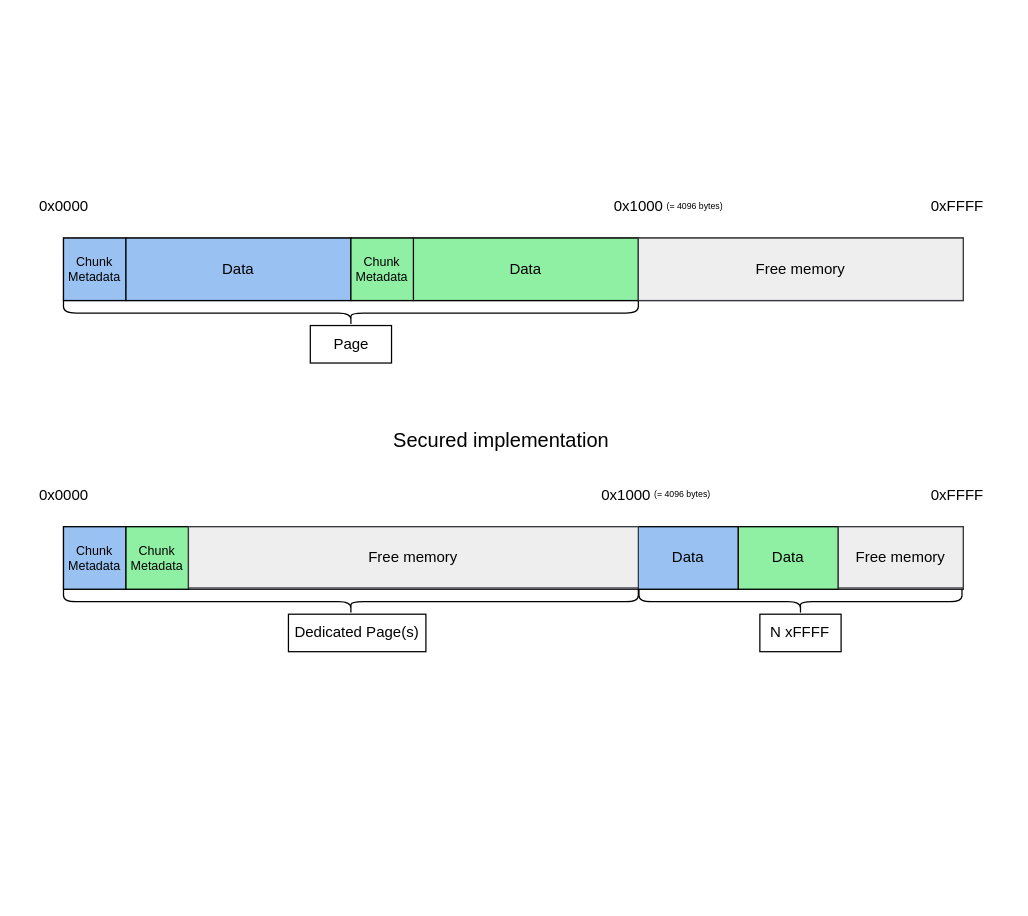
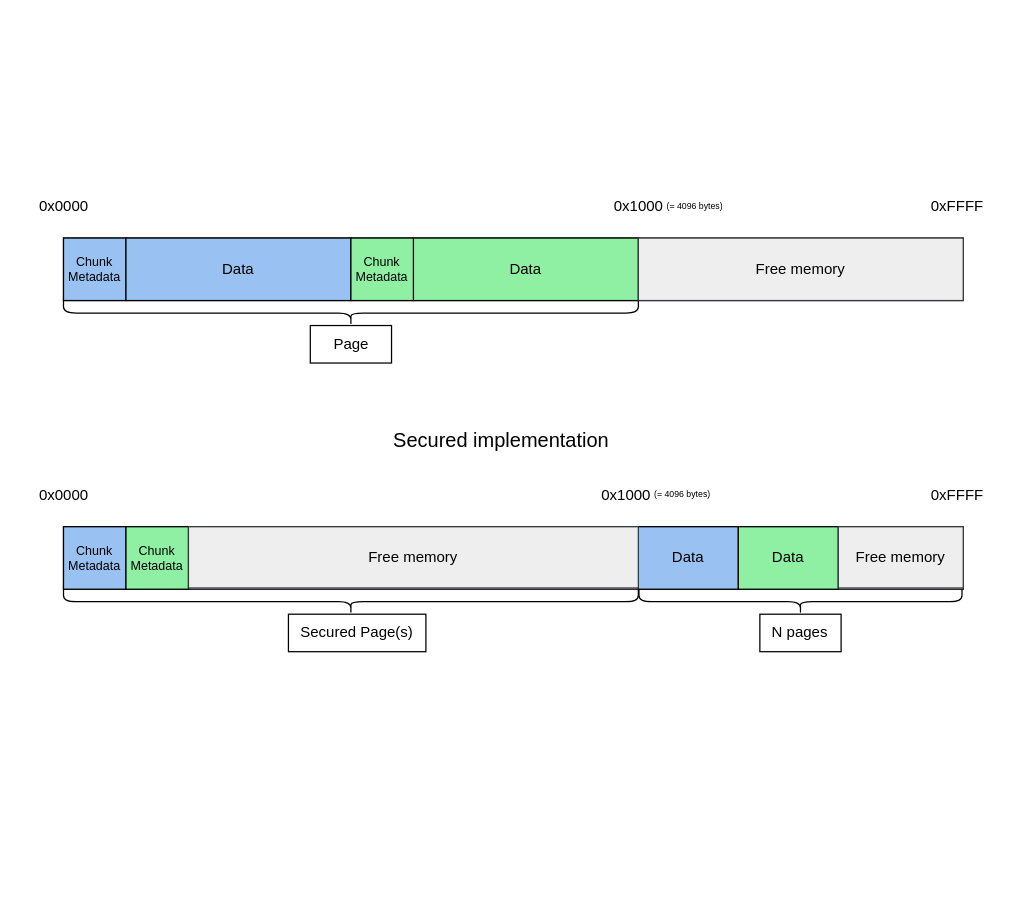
(357, 633) -> (357, 633)
(800, 633) -> (800, 633)
